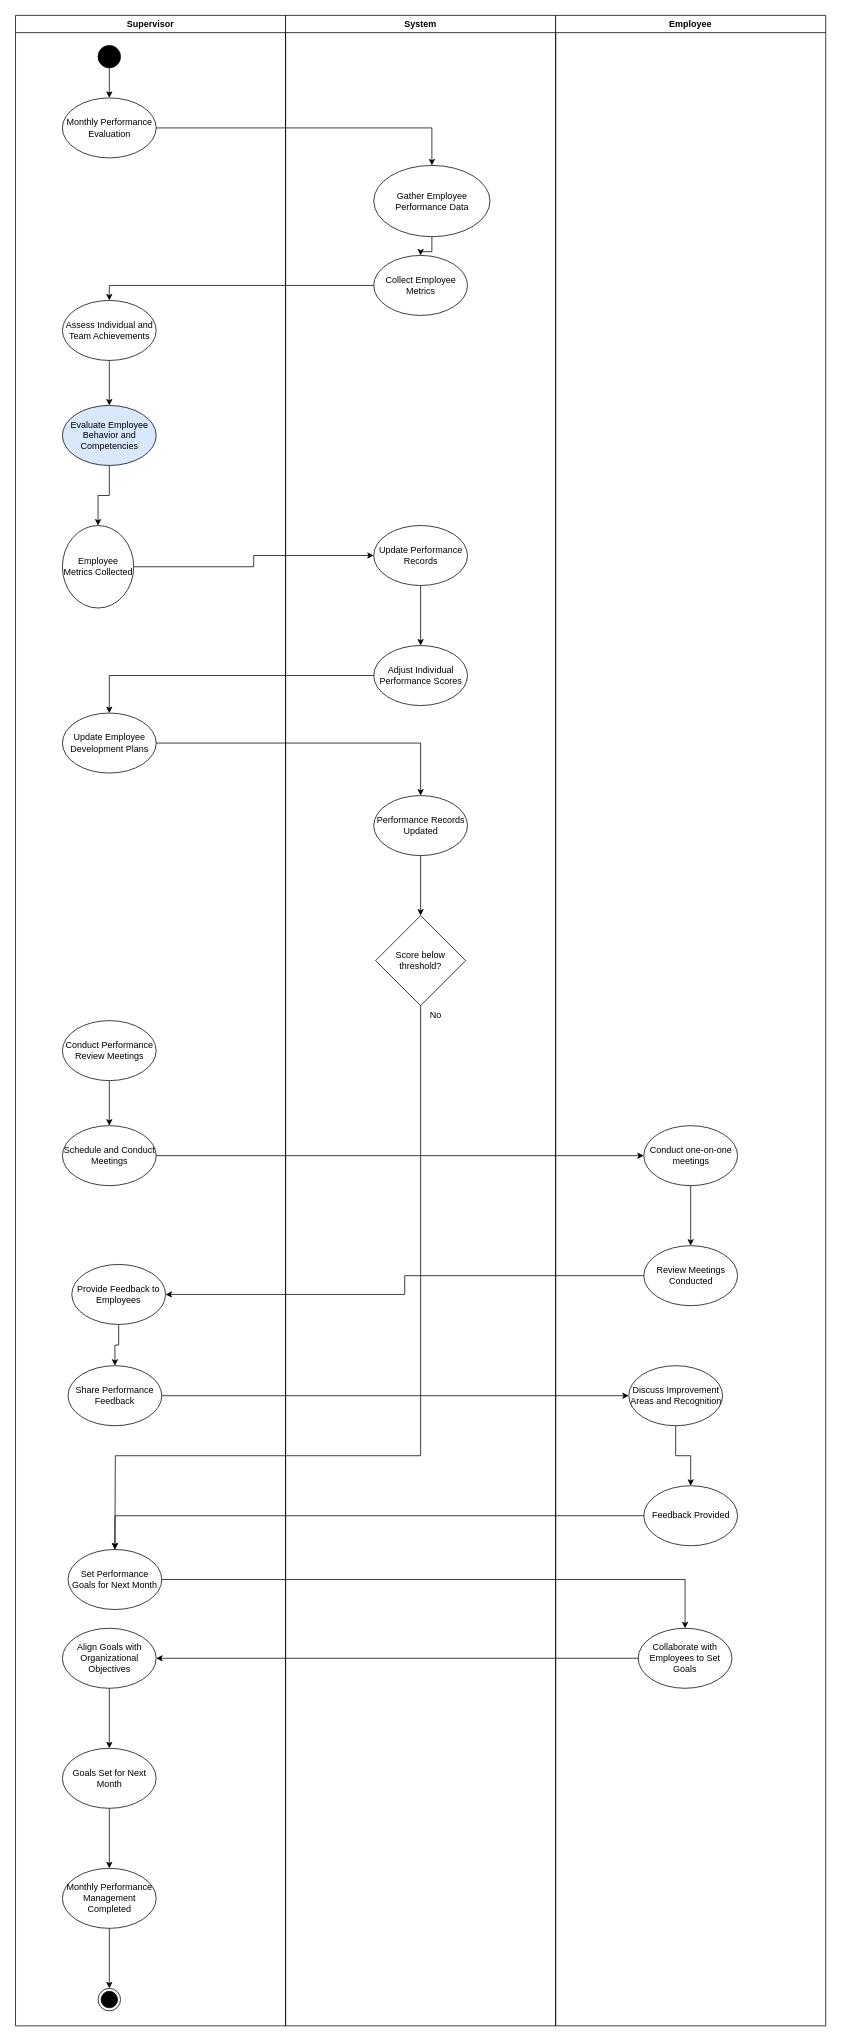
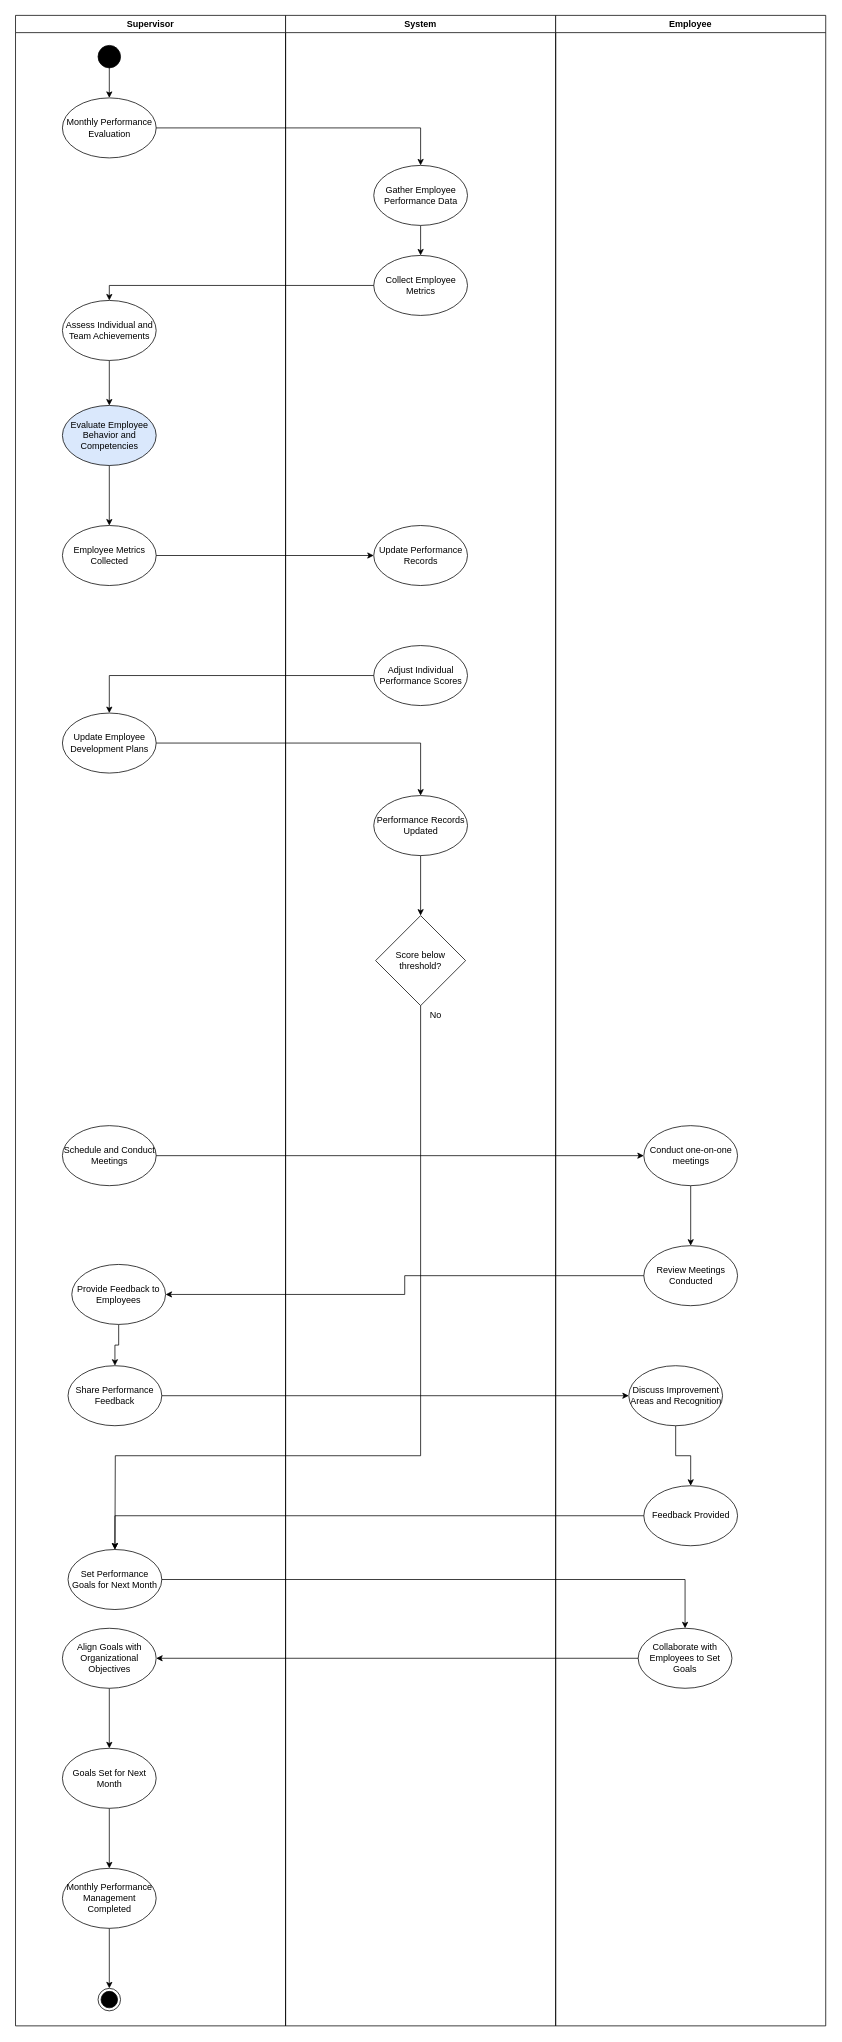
(432, 201) -> (420, 195)
(98, 567) -> (109, 555)
(420, 612) -> none
(109, 1050) -> none
(109, 1100) -> none
